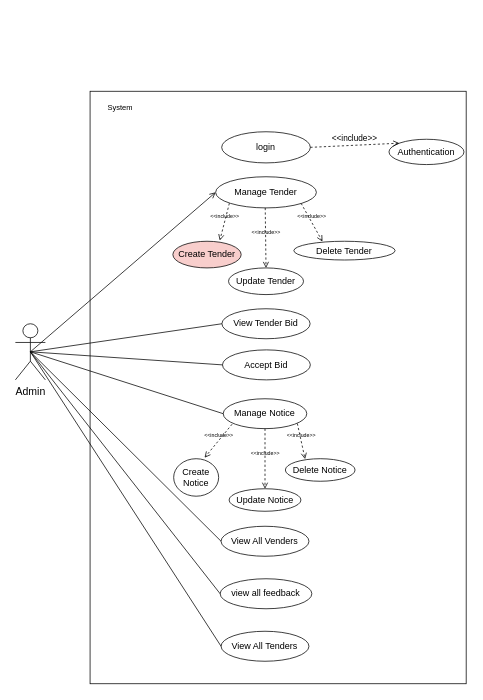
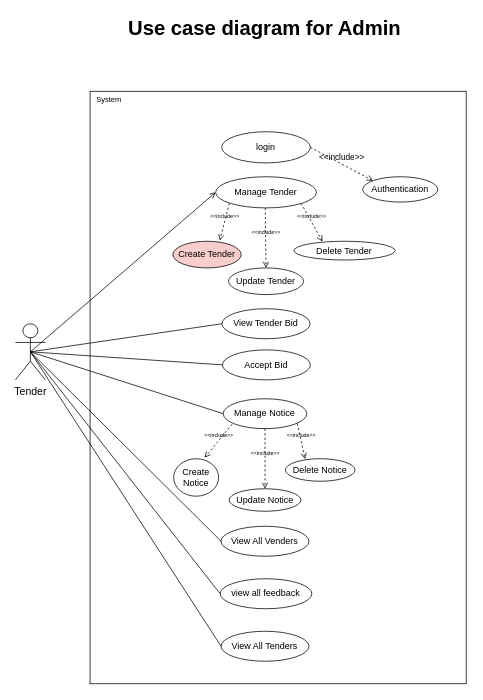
none -> (265, 29)
(120, 106) -> (109, 99)
(426, 152) -> (400, 189)
(31, 391) -> (31, 391)
